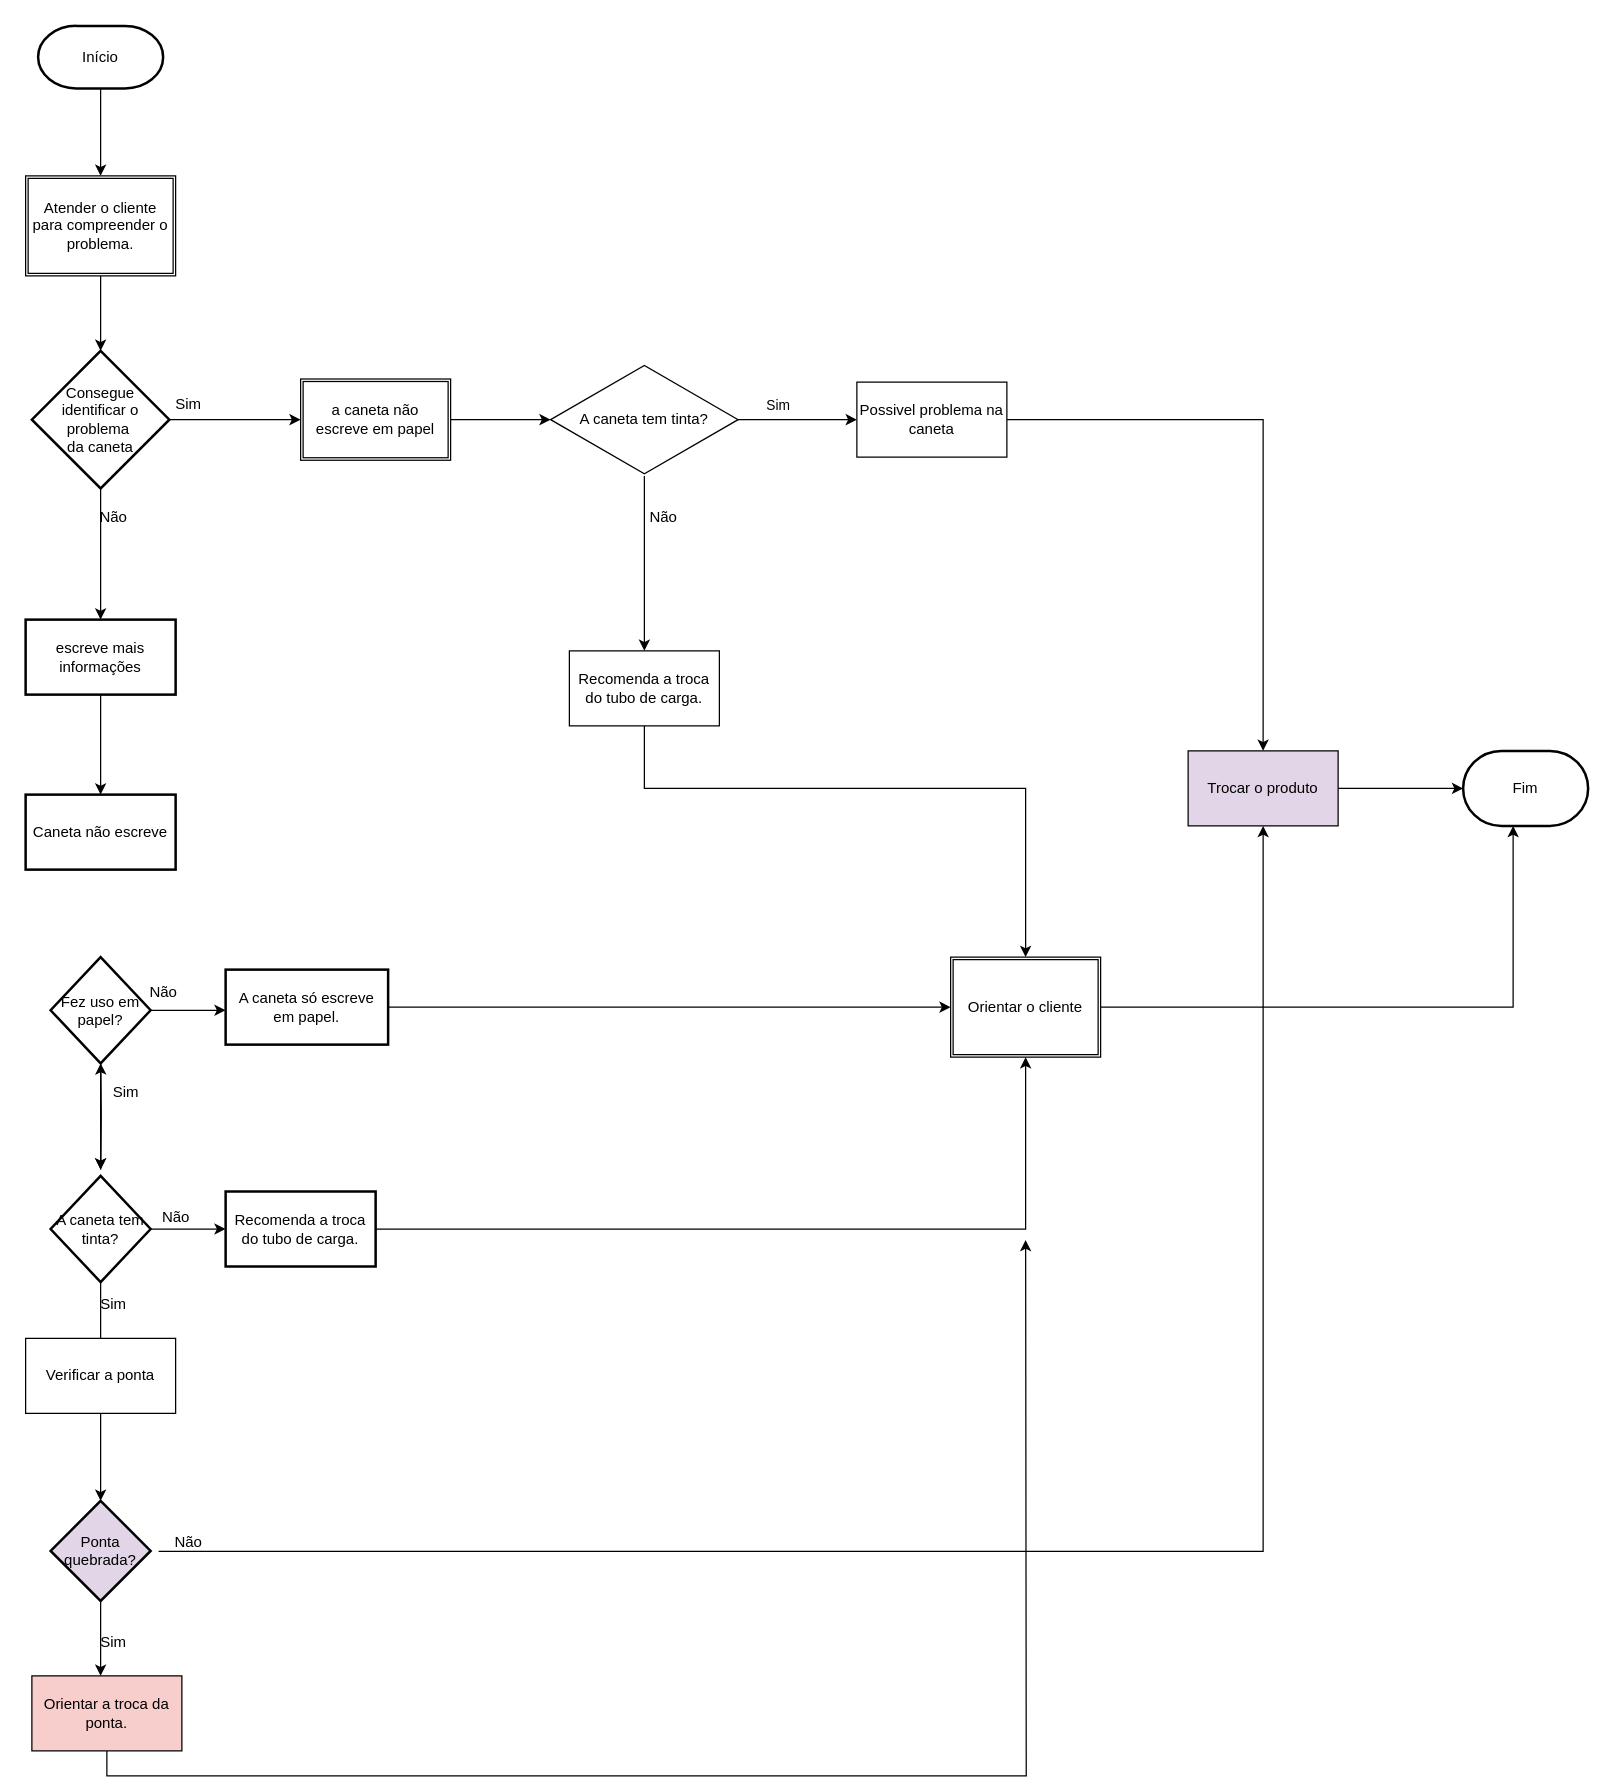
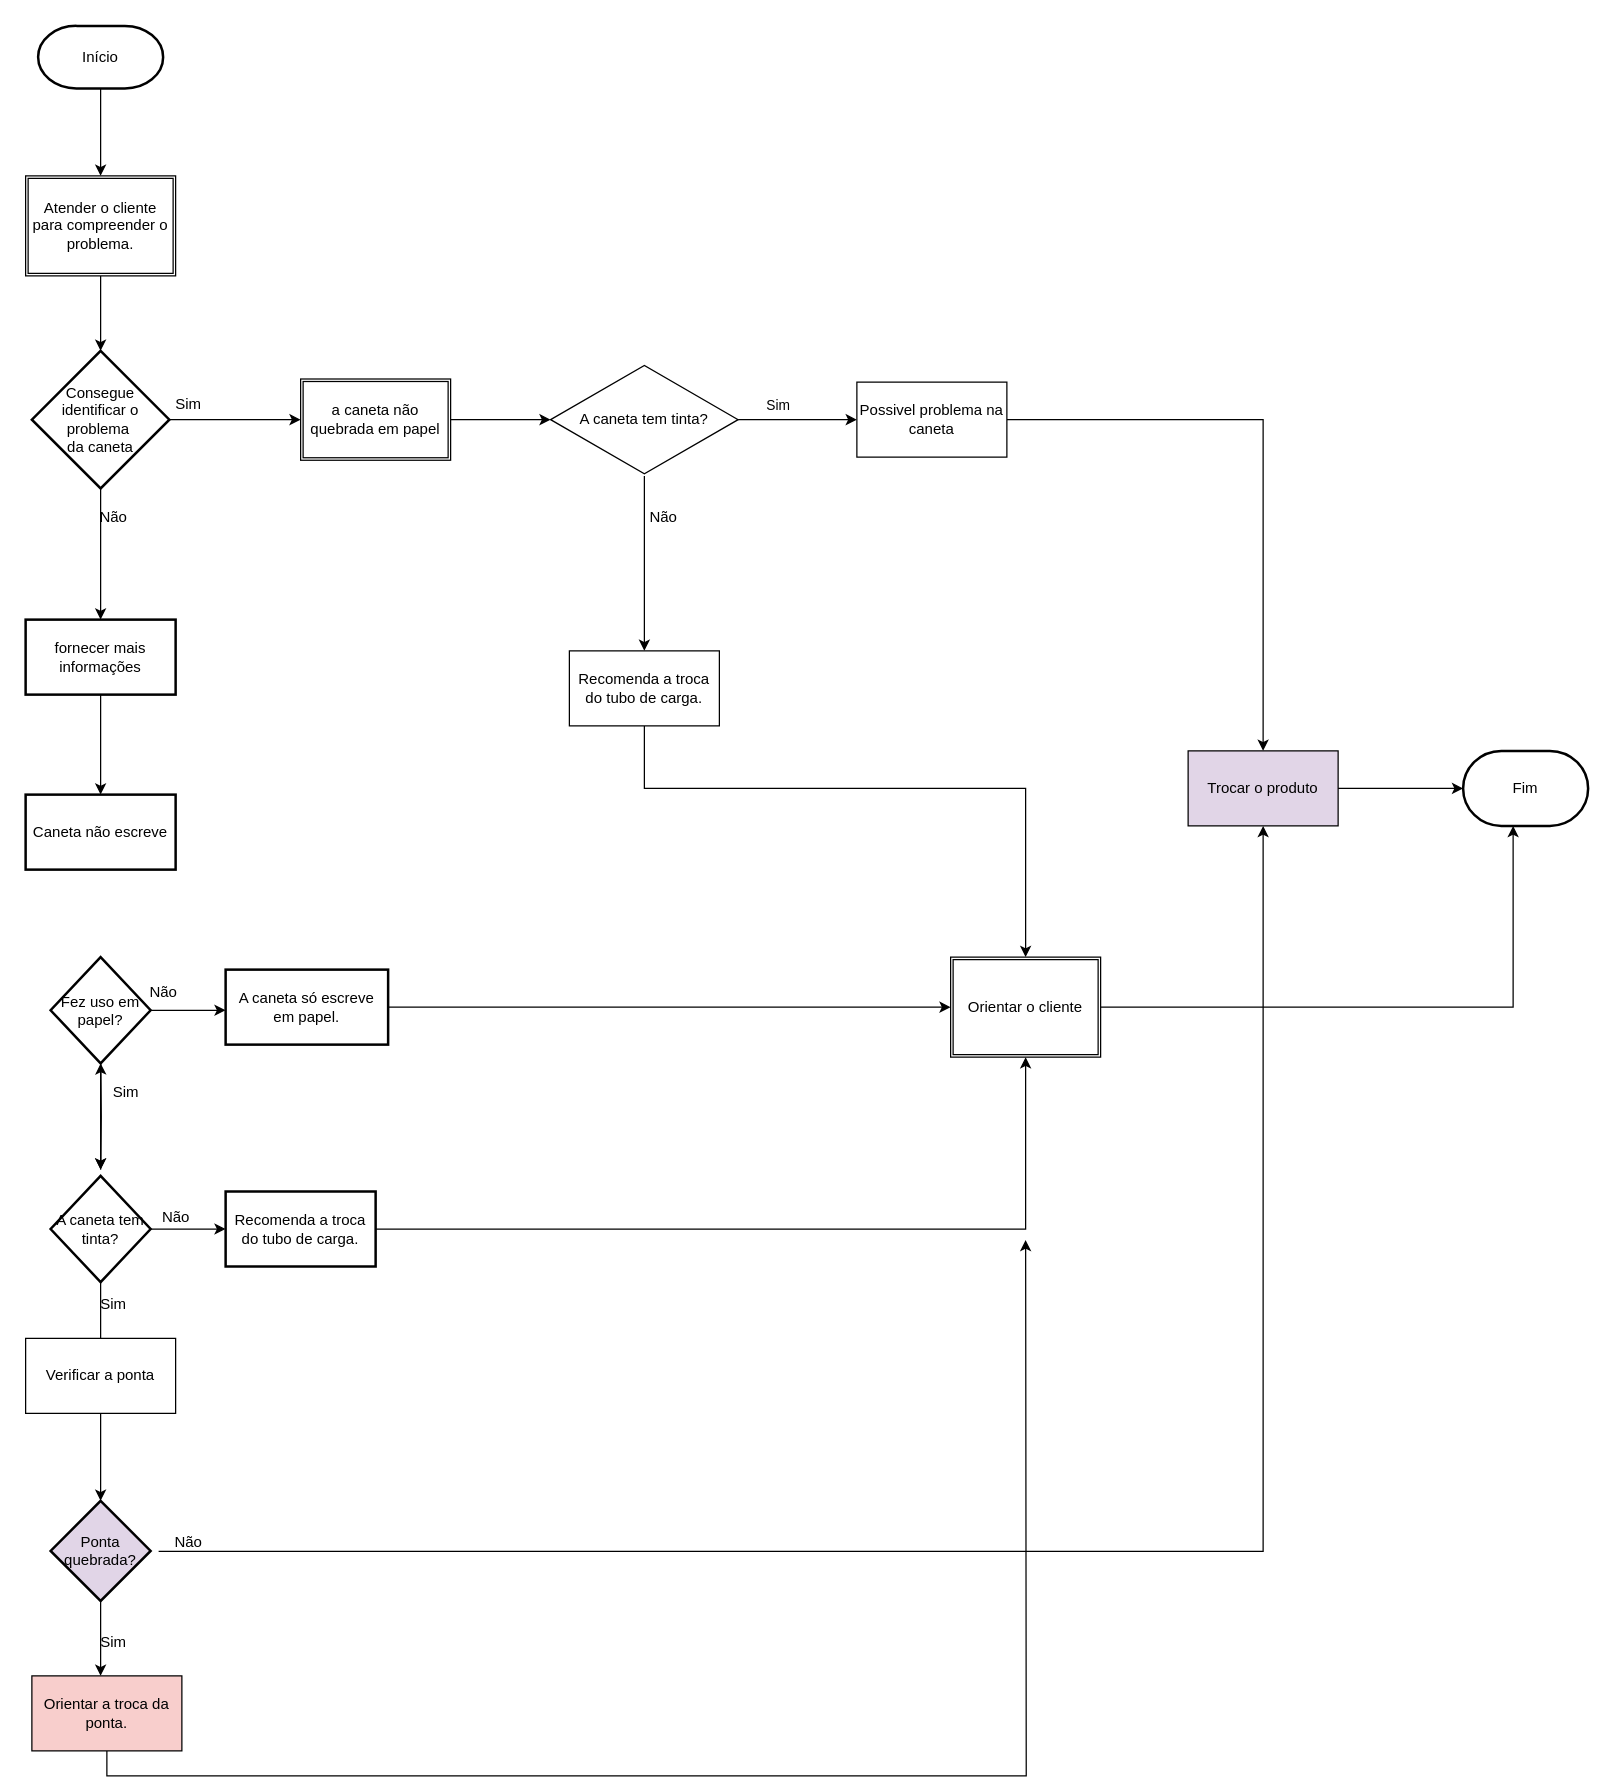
(376, 419) -> (376, 419)
(101, 657) -> (101, 657)
